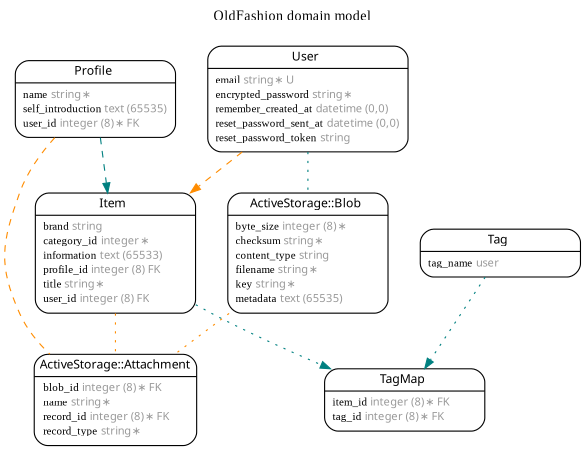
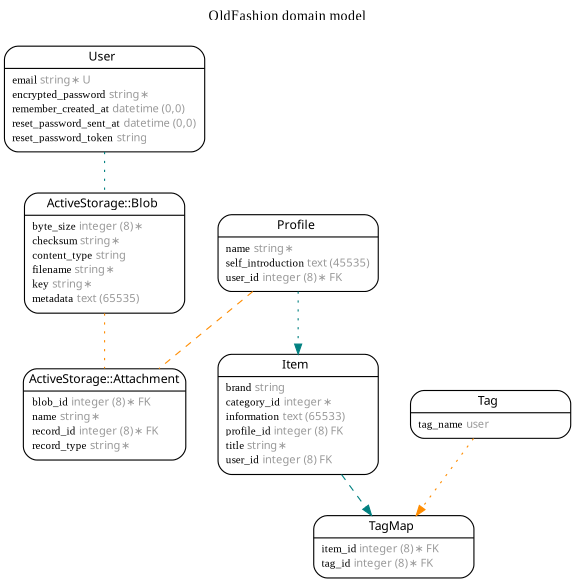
(136, 109) -> (339, 263)
(103, 160) -> (298, 318)
(220, 169) -> none
(458, 318) -> (448, 473)
(115, 334) -> none
(258, 336) -> (353, 491)
